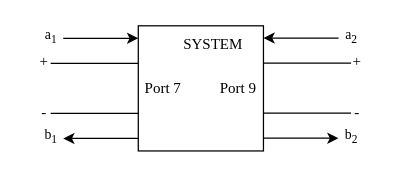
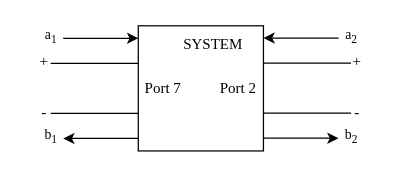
(238, 88) -> (238, 88)
